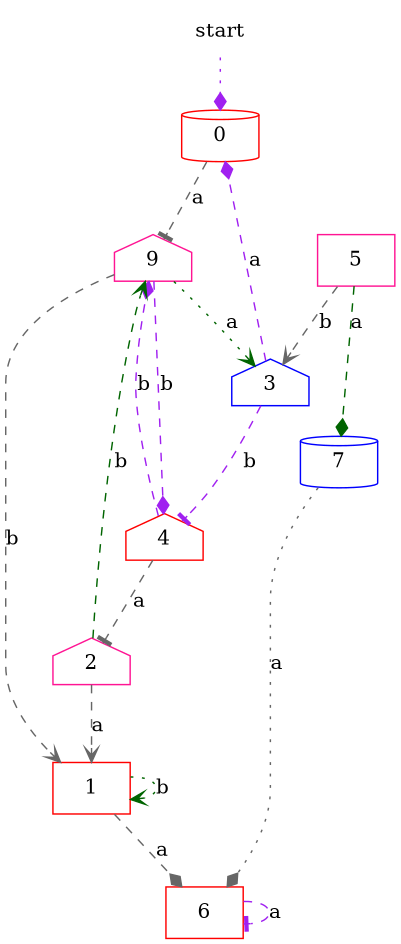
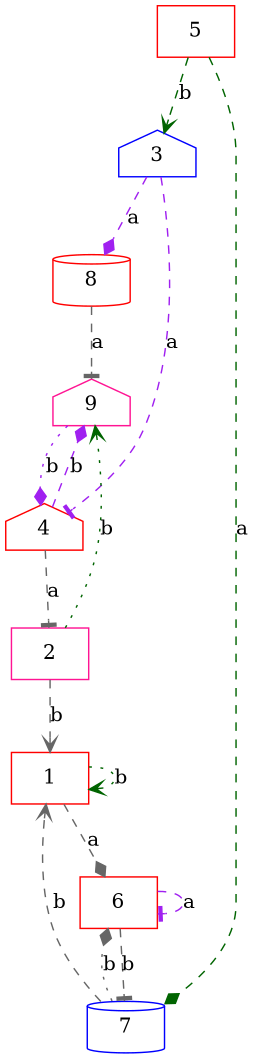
(220, 31) -> none
(220, 136) -> (92, 280)
(356, 260) -> (196, 31)
(210, 318) -> none
(314, 319) -> (178, 88)
(158, 389) -> (47, 454)
(250, 462) -> (172, 343)
(109, 466) -> (99, 537)
(6, 493) -> (50, 917)
(92, 664) -> (50, 654)
(277, 664) -> (110, 965)
(98, 726) -> (57, 716)
none -> (122, 961)
